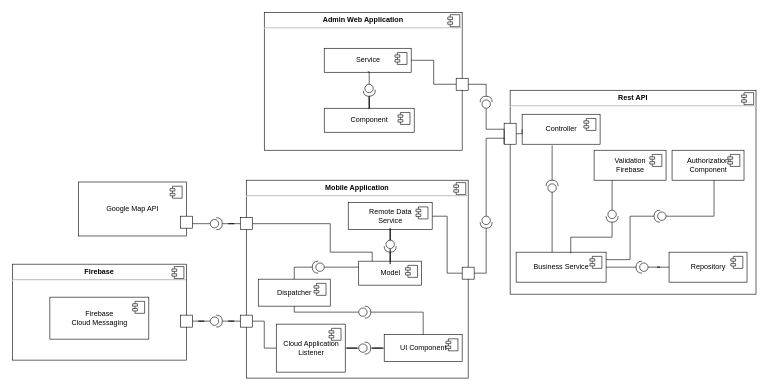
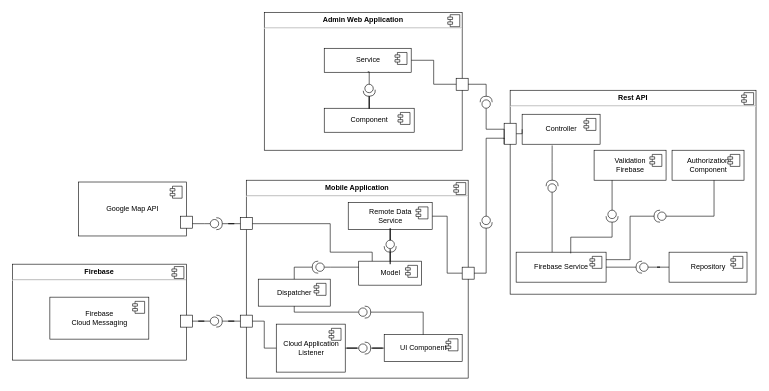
(562, 267) -> (562, 267)
